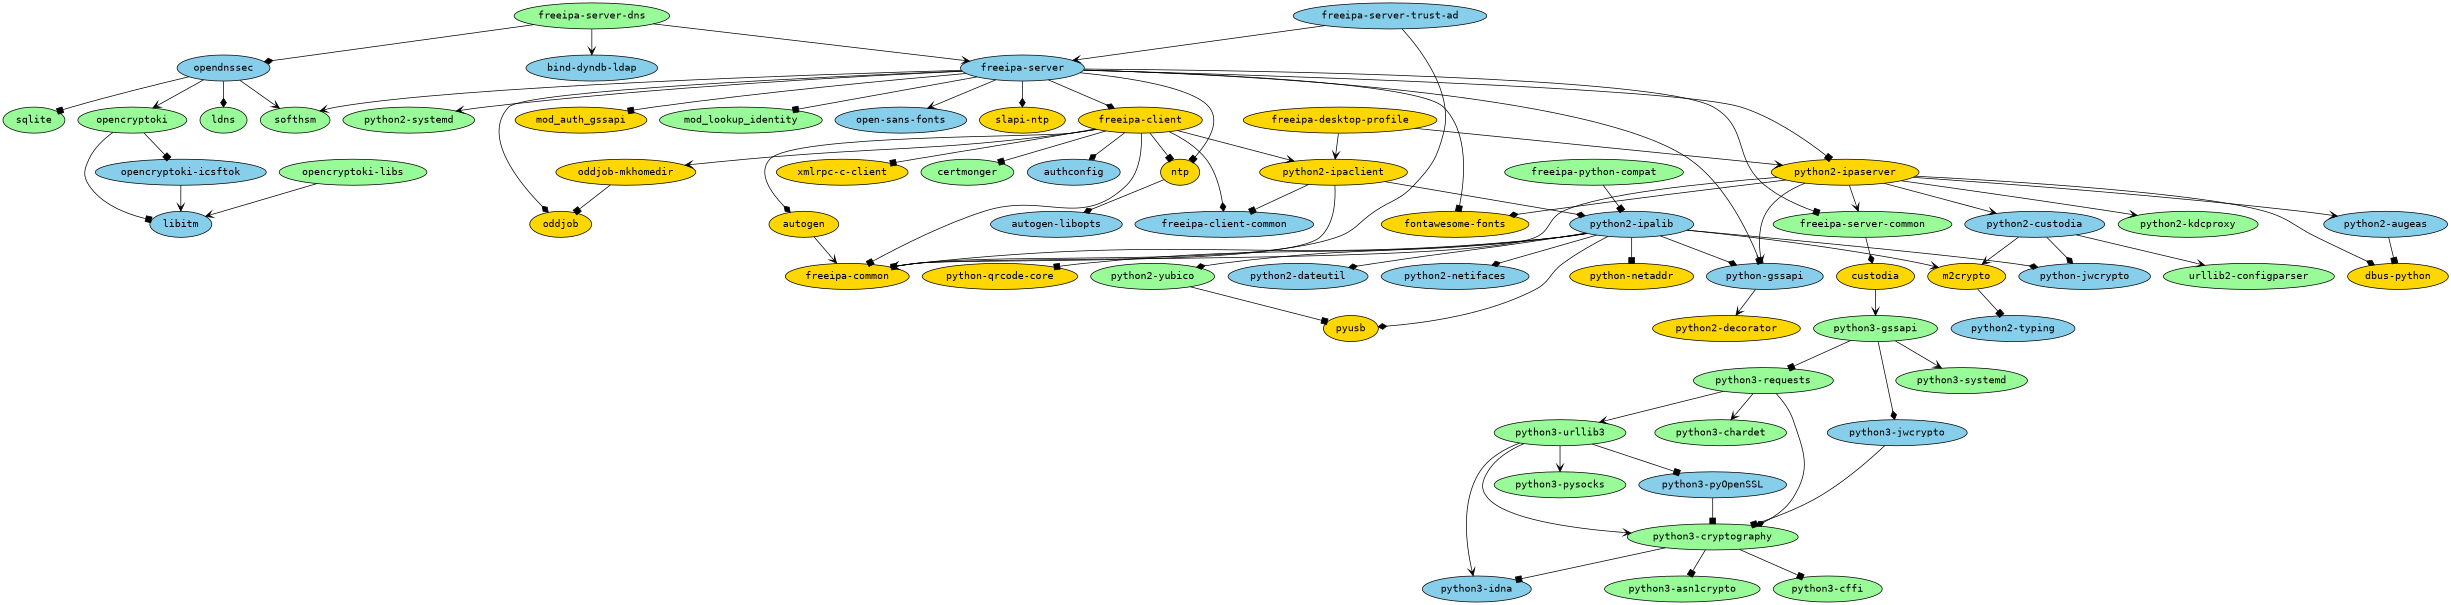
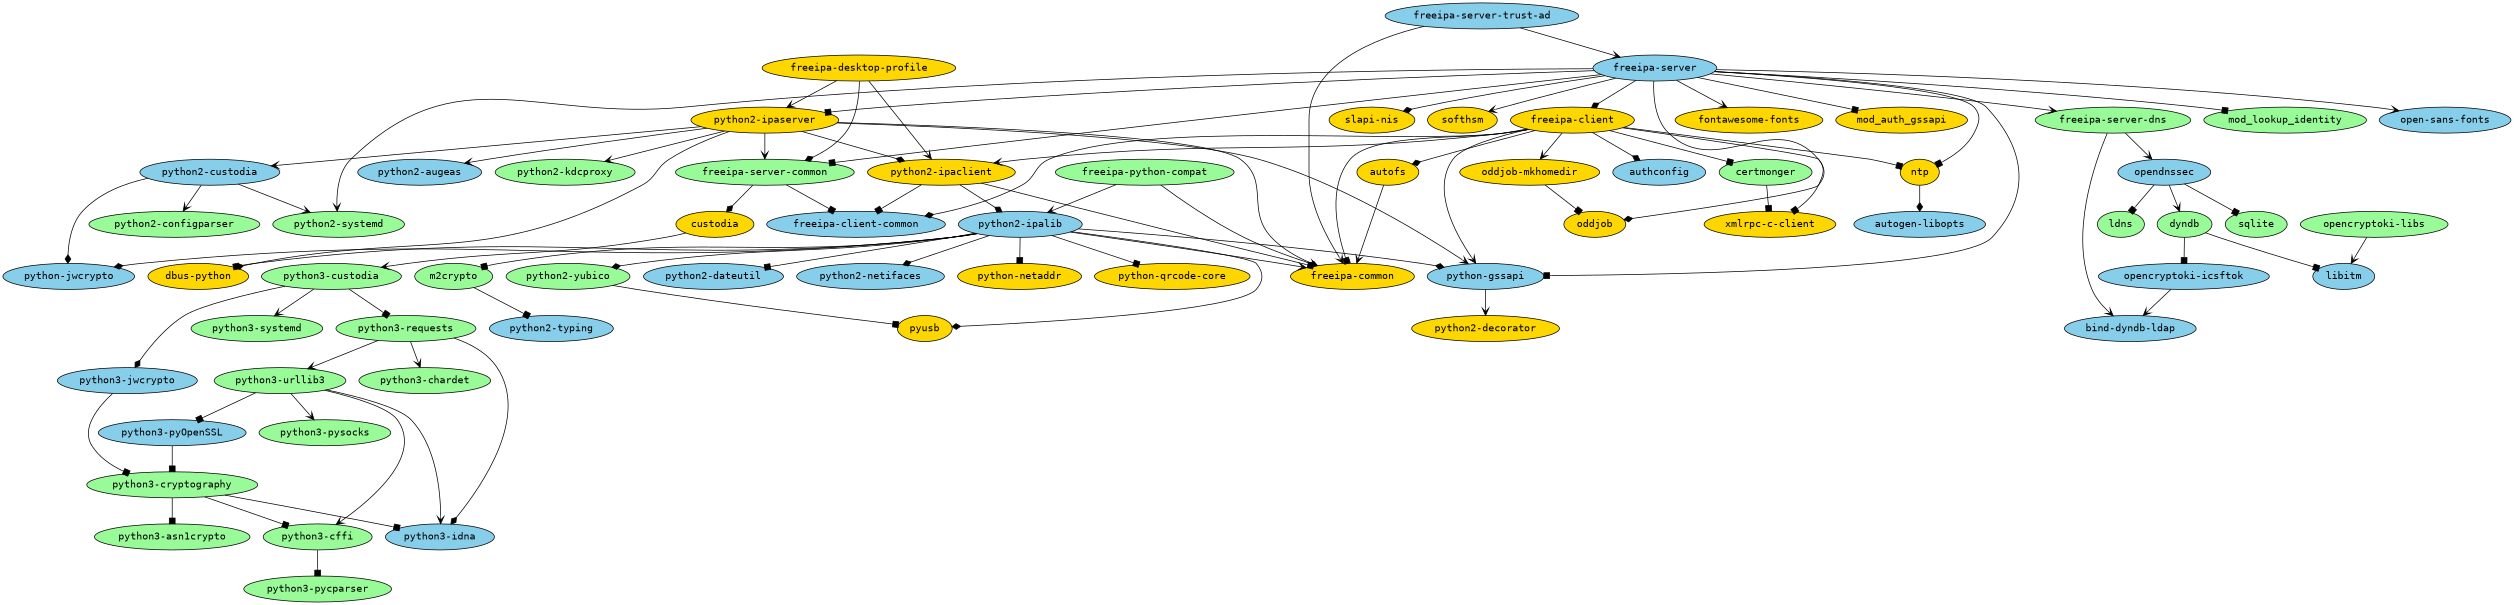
(808, 42) -> (1880, 91)
(404, 43) -> (2136, 144)
(224, 90) -> (2145, 196)
(257, 92) -> none
(1420, 97) -> (1699, 92)
(132, 120) -> (2185, 224)
(295, 120) -> (1462, 120)
(1022, 120) -> (1372, 120)
none -> (848, 129)
none -> (1447, 170)
(1609, 193) -> (1085, 197)
none -> (1767, 193)
(181, 195) -> (2160, 300)
none -> (807, 196)
(1652, 197) -> (849, 145)
(804, 224) -> (1388, 172)
none -> (1231, 231)
(2391, 247) -> (609, 248)
(2003, 248) -> (271, 197)
(1840, 249) -> (733, 247)
(1432, 255) -> (868, 251)
(1967, 276) -> (454, 276)
(2249, 276) -> (174, 224)
(1876, 329) -> (331, 276)
(1804, 463) -> (506, 421)
(1517, 514) -> (404, 442)
none -> (318, 589)
